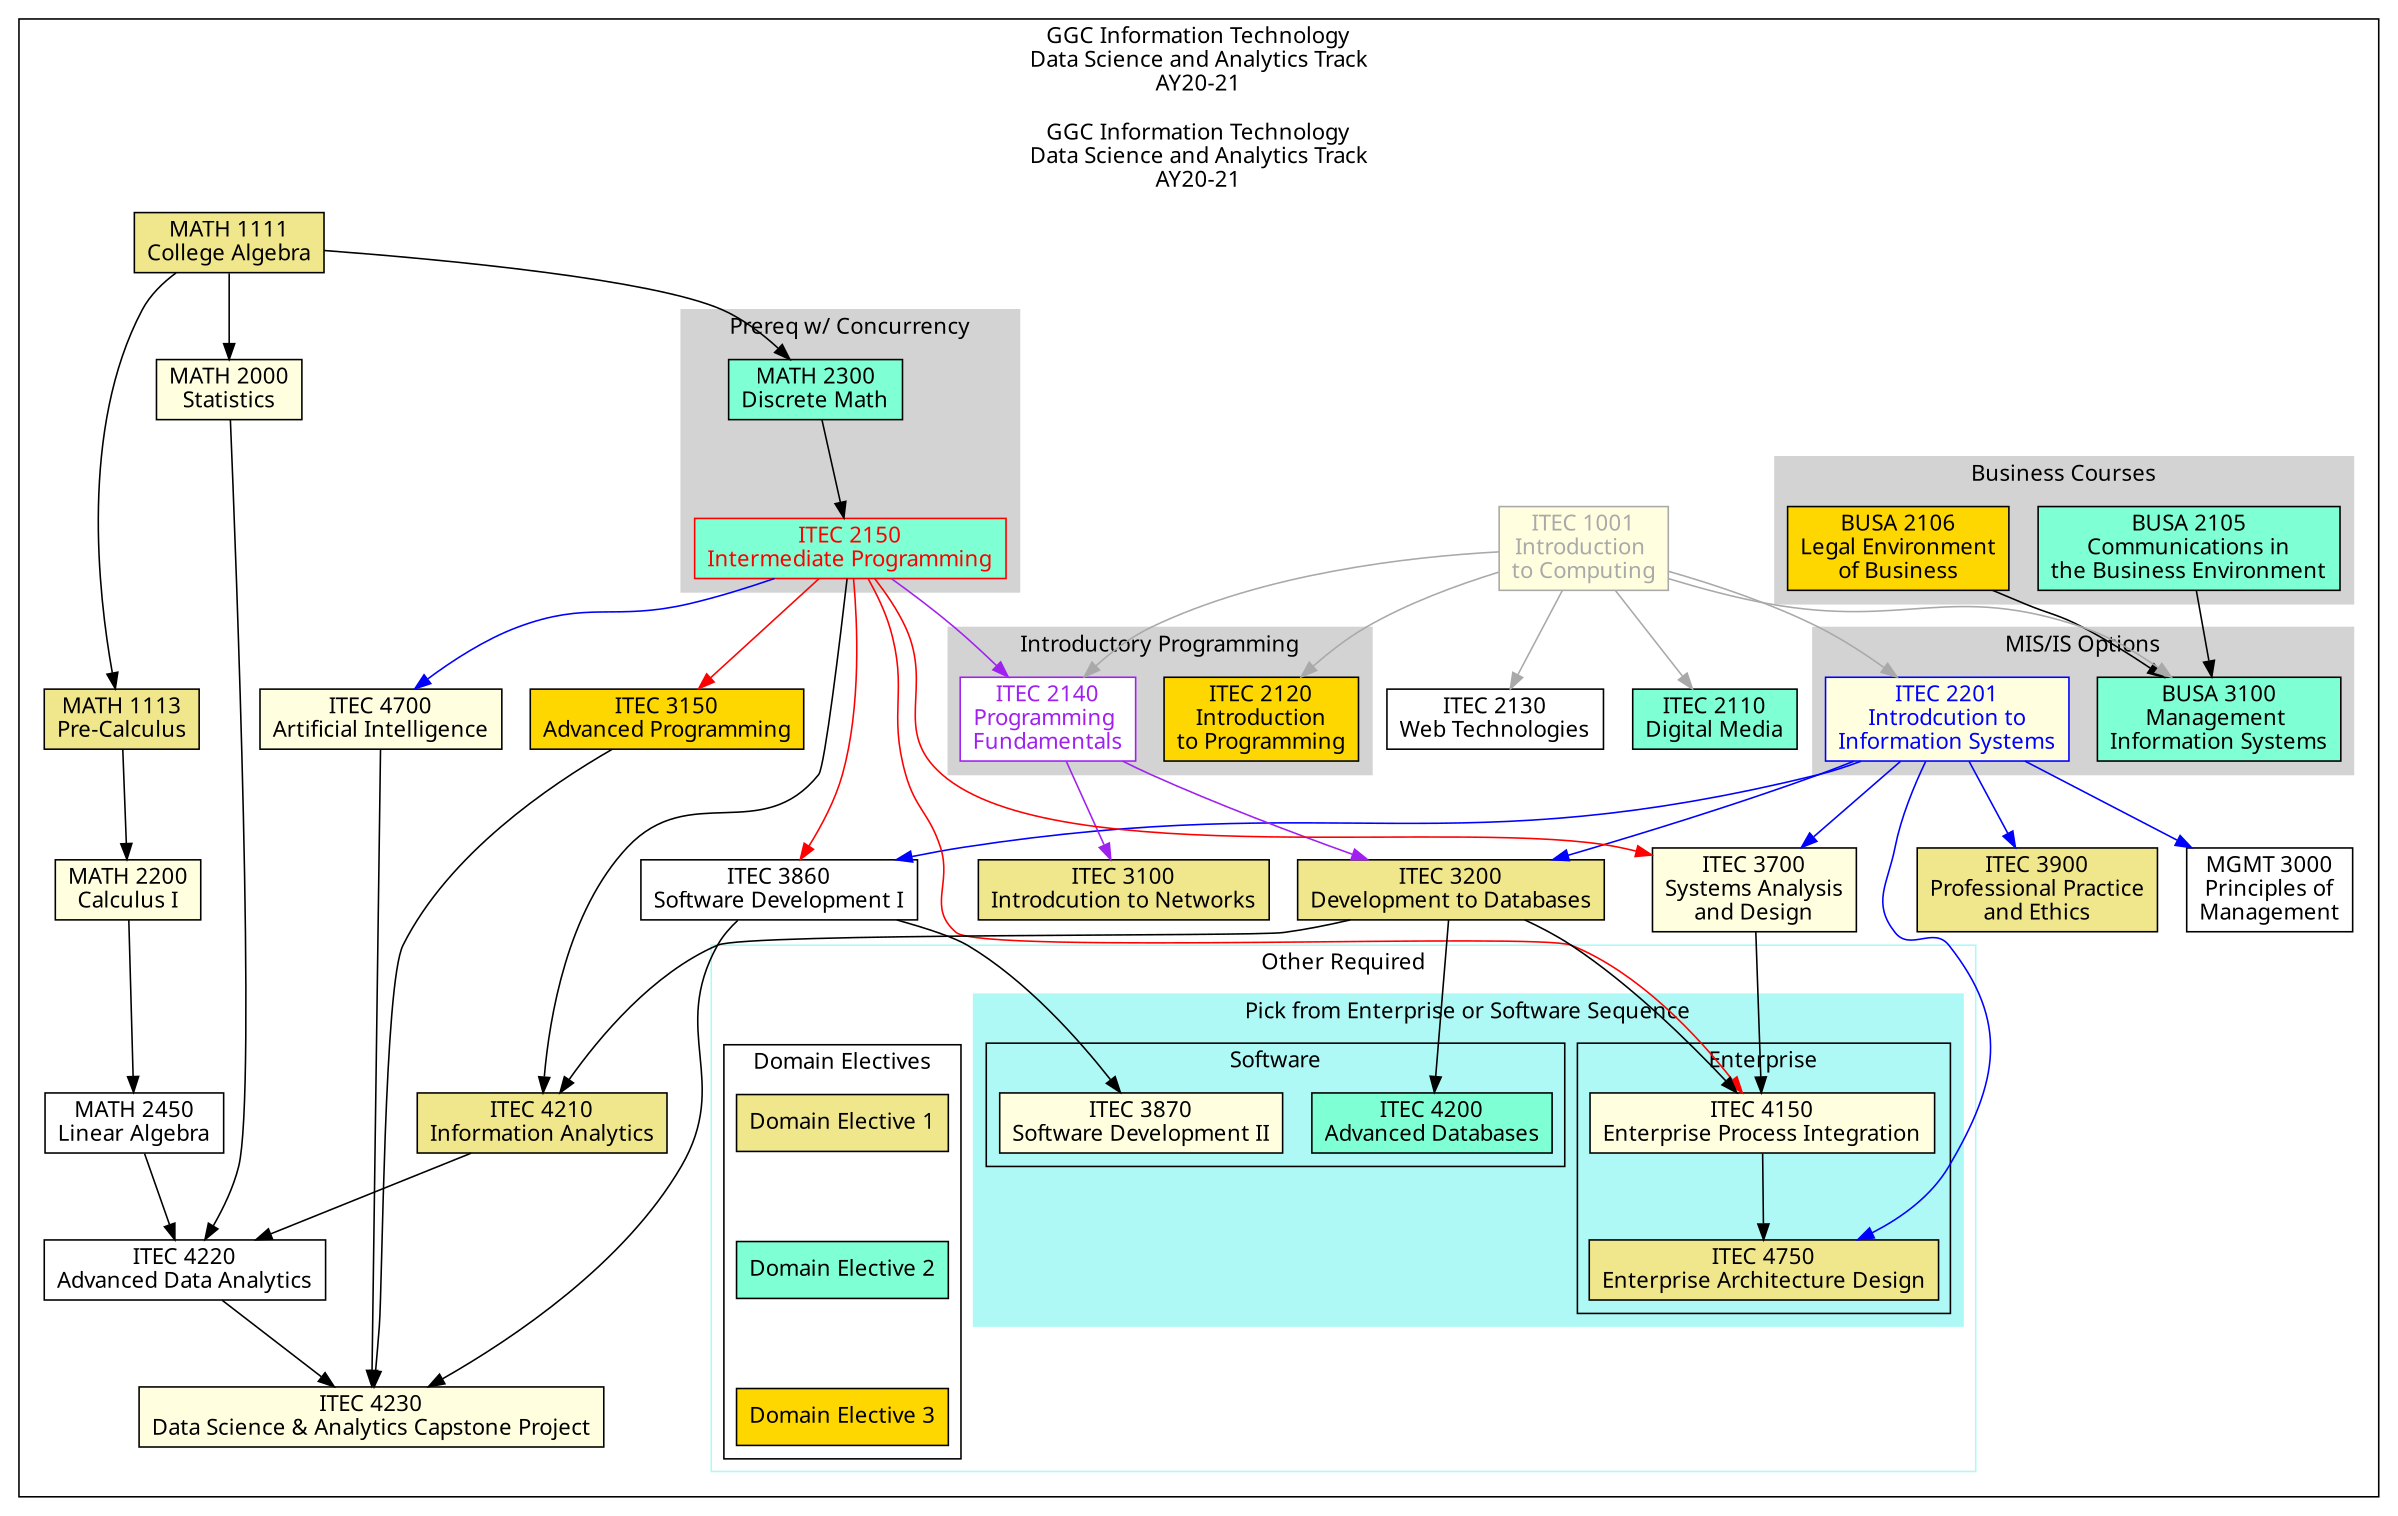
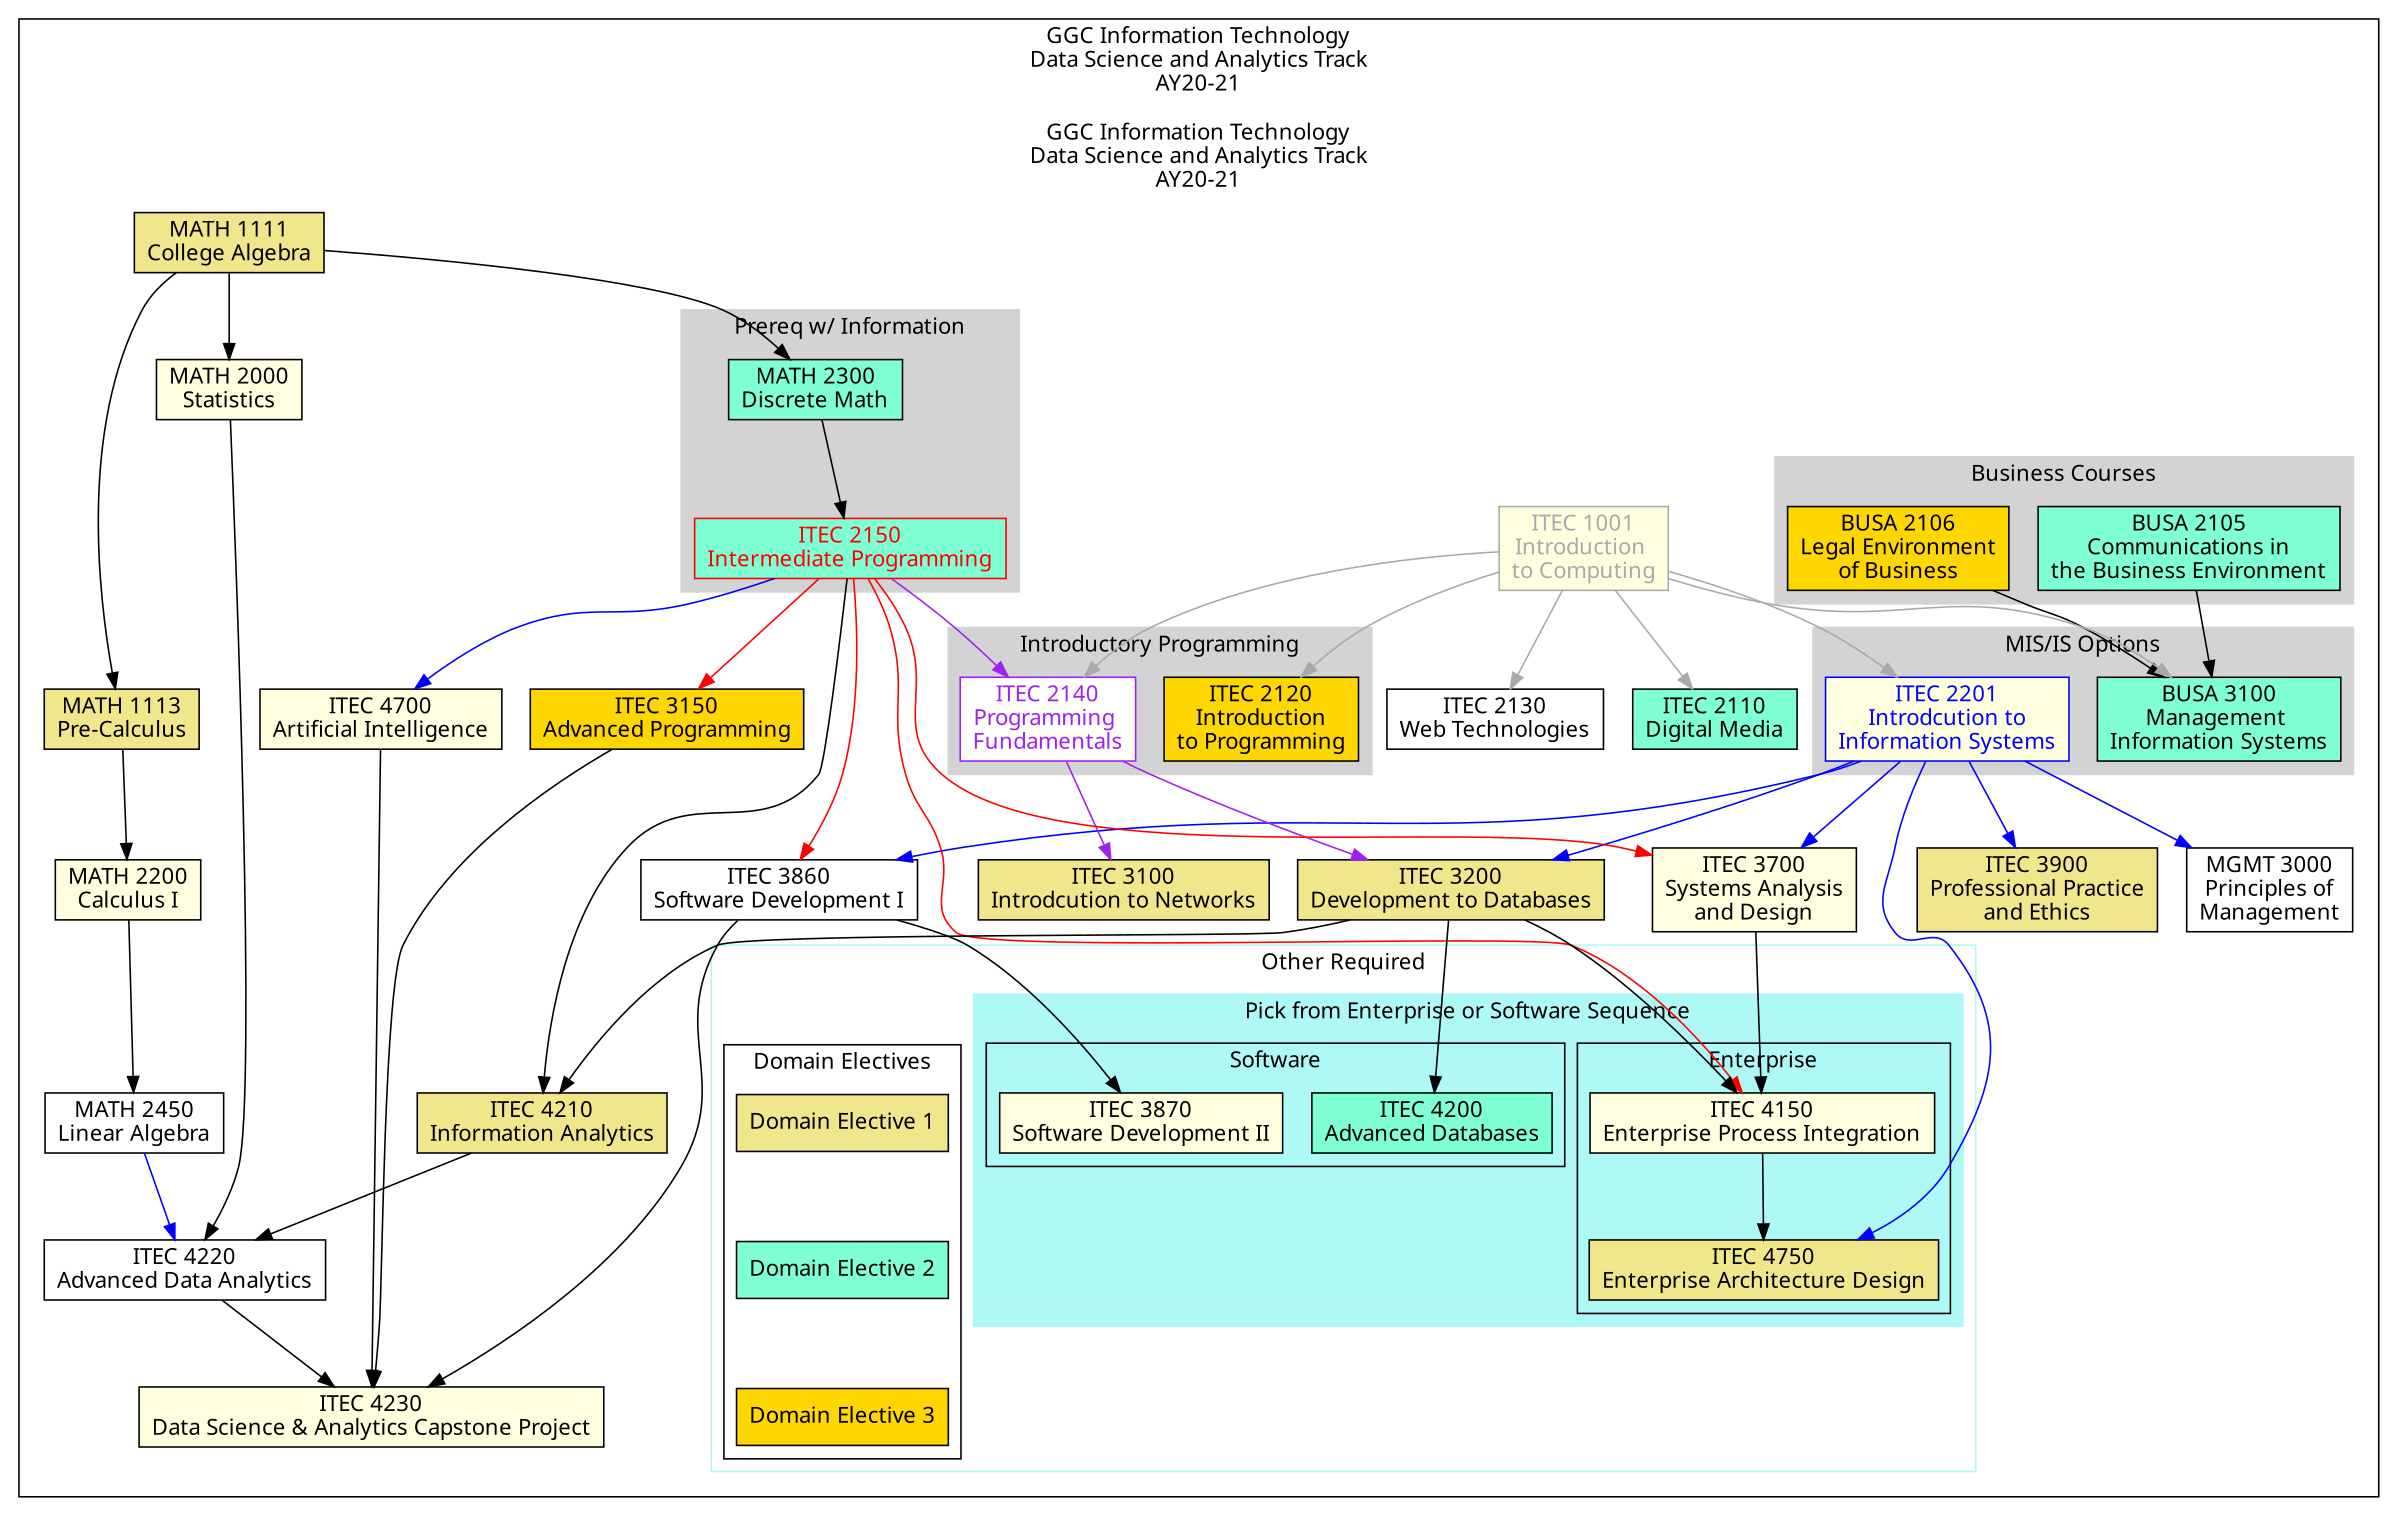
(850, 328) -> (850, 328)
(157, 1189) -> (157, 1189)
